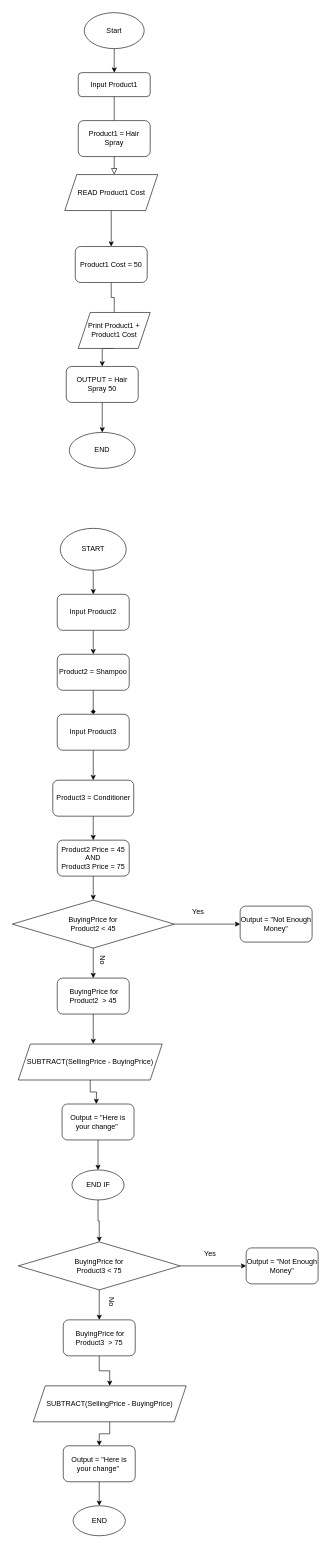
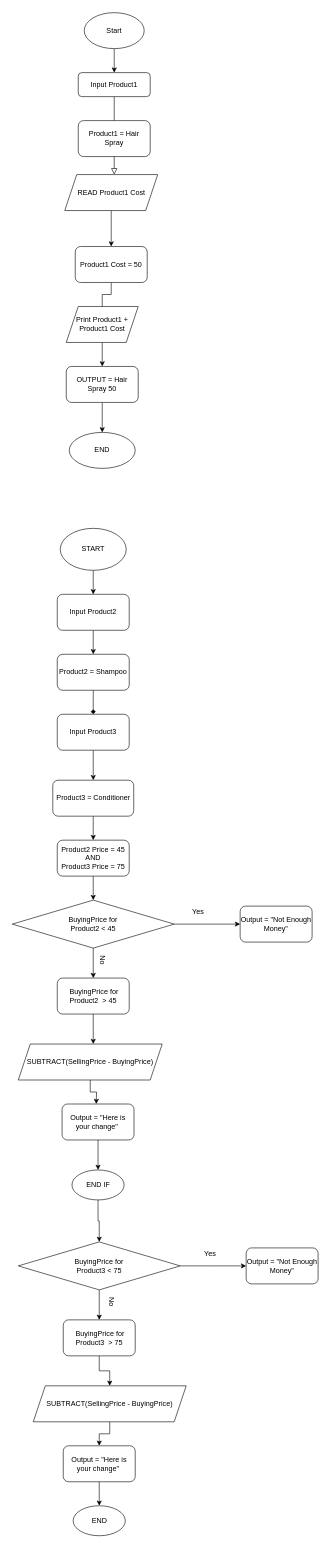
(114, 330) -> (102, 324)
